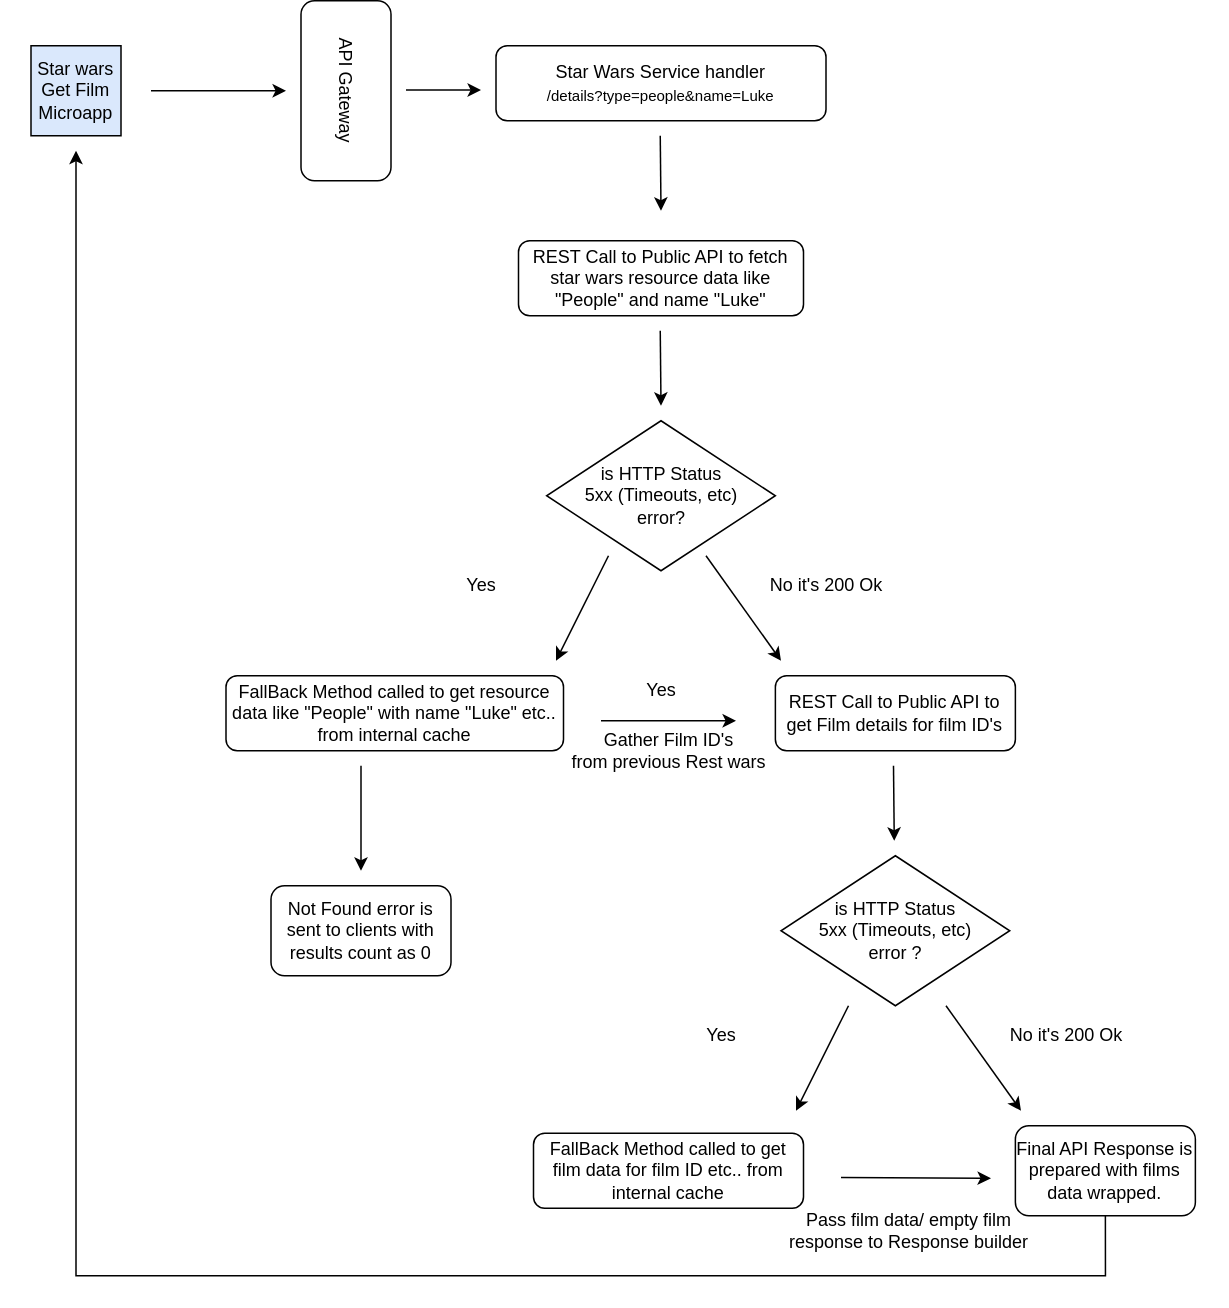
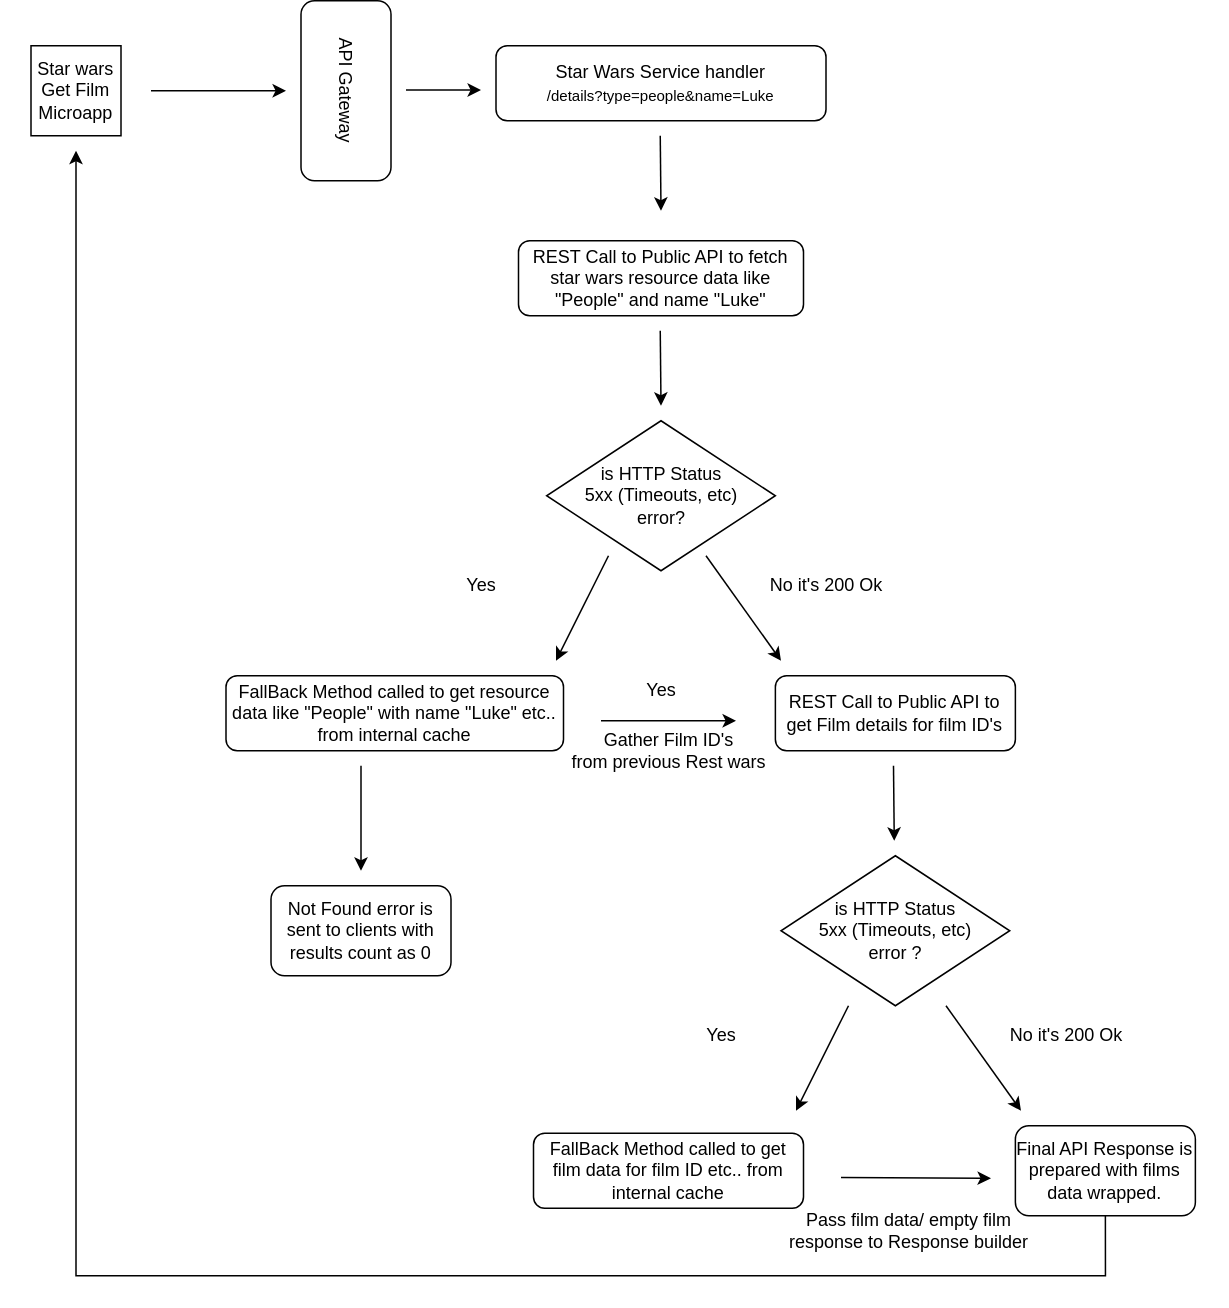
(76, 91) -> (76, 91)
